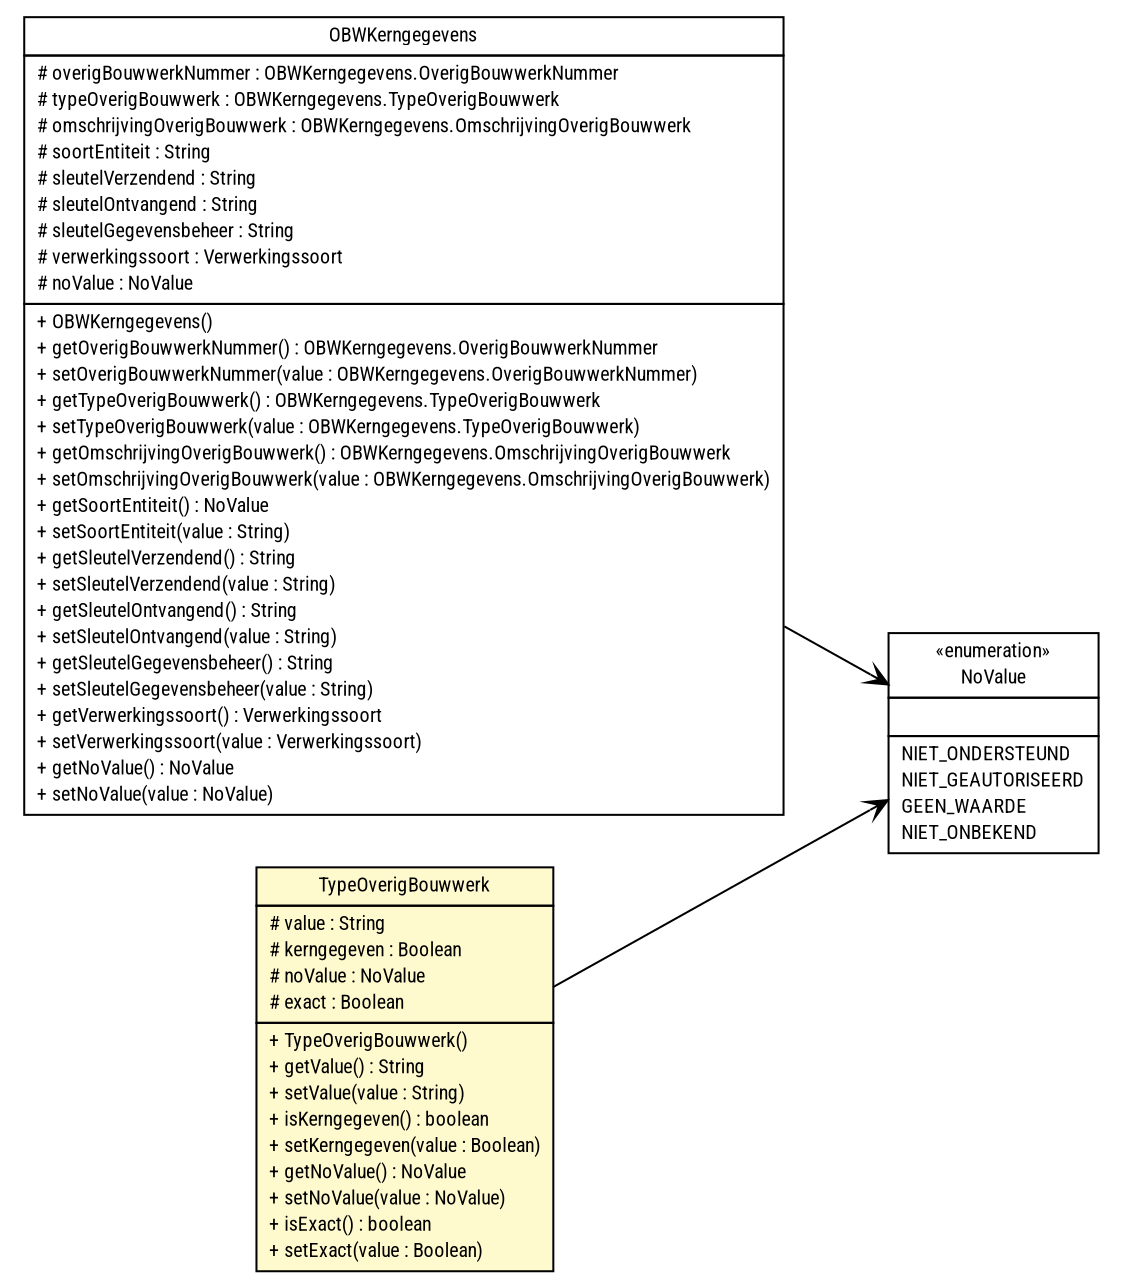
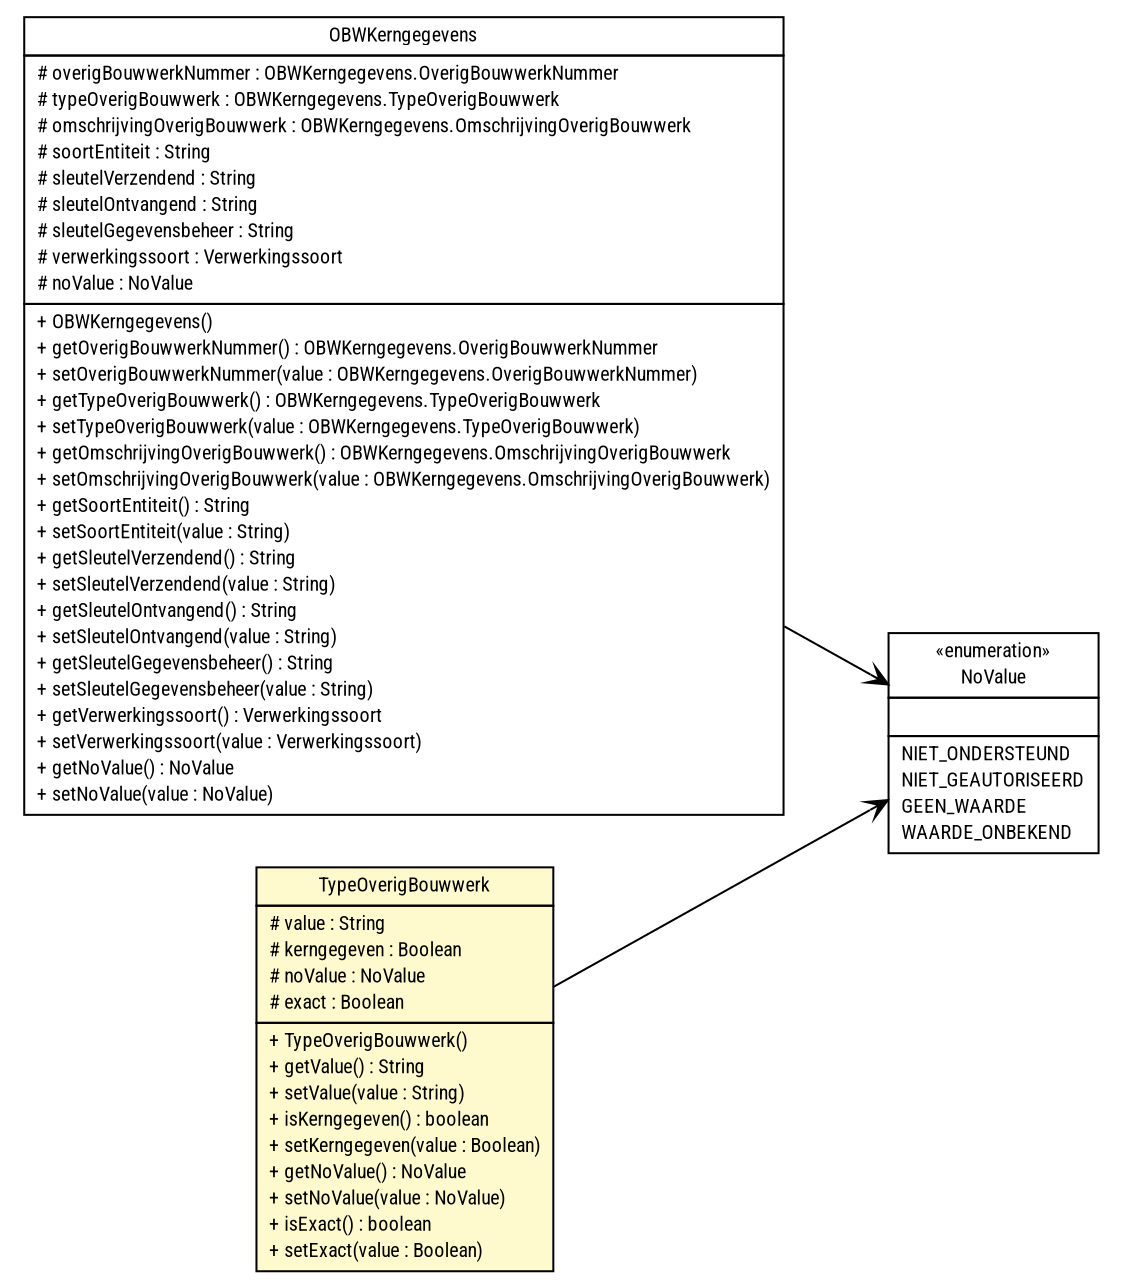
(153, 506) -> (144, 506)
(970, 833) -> (988, 833)
